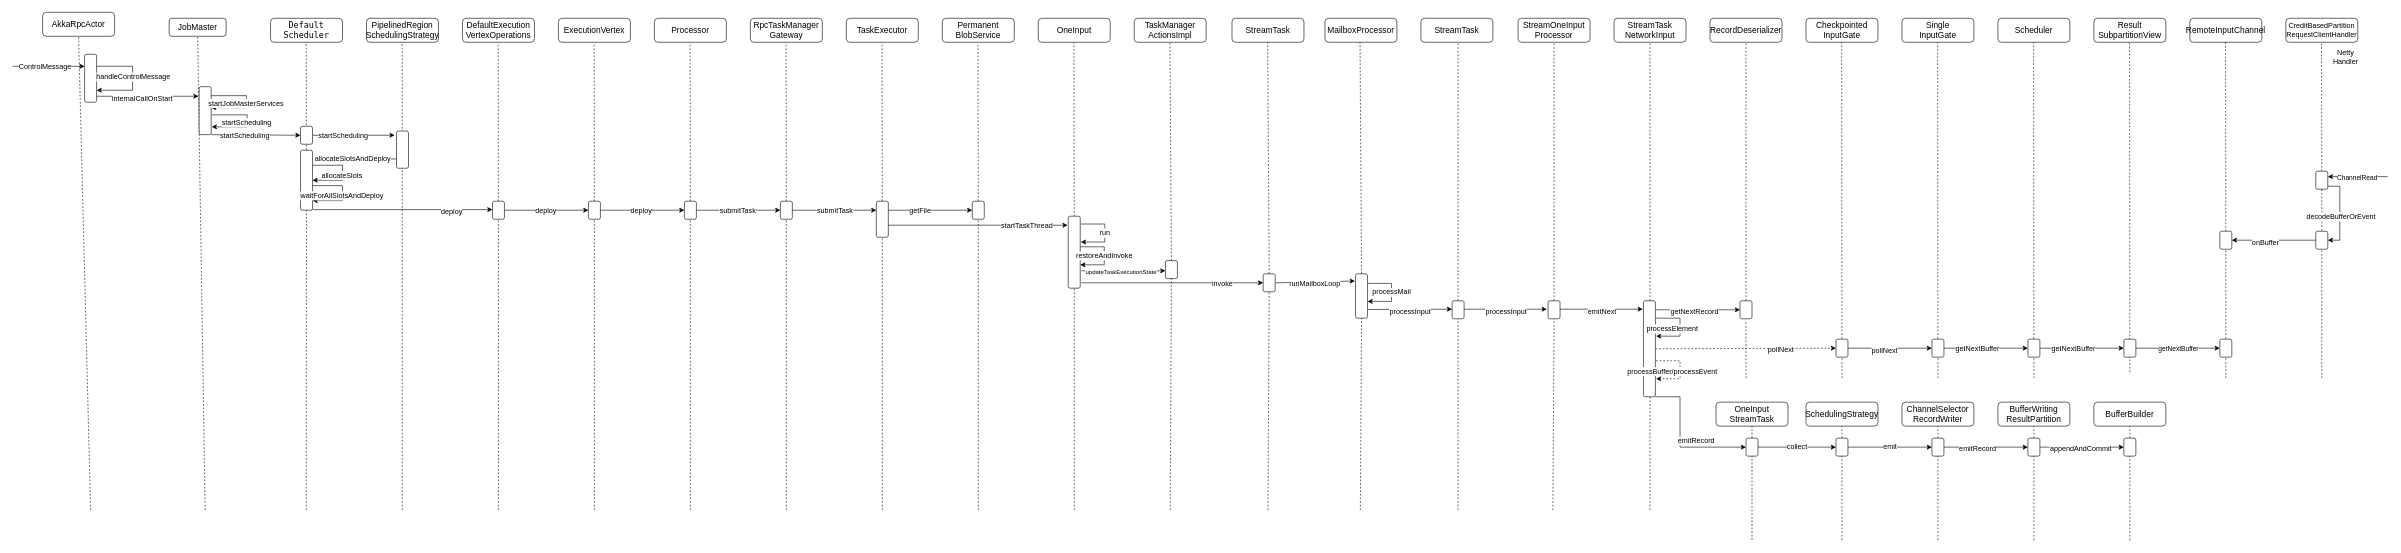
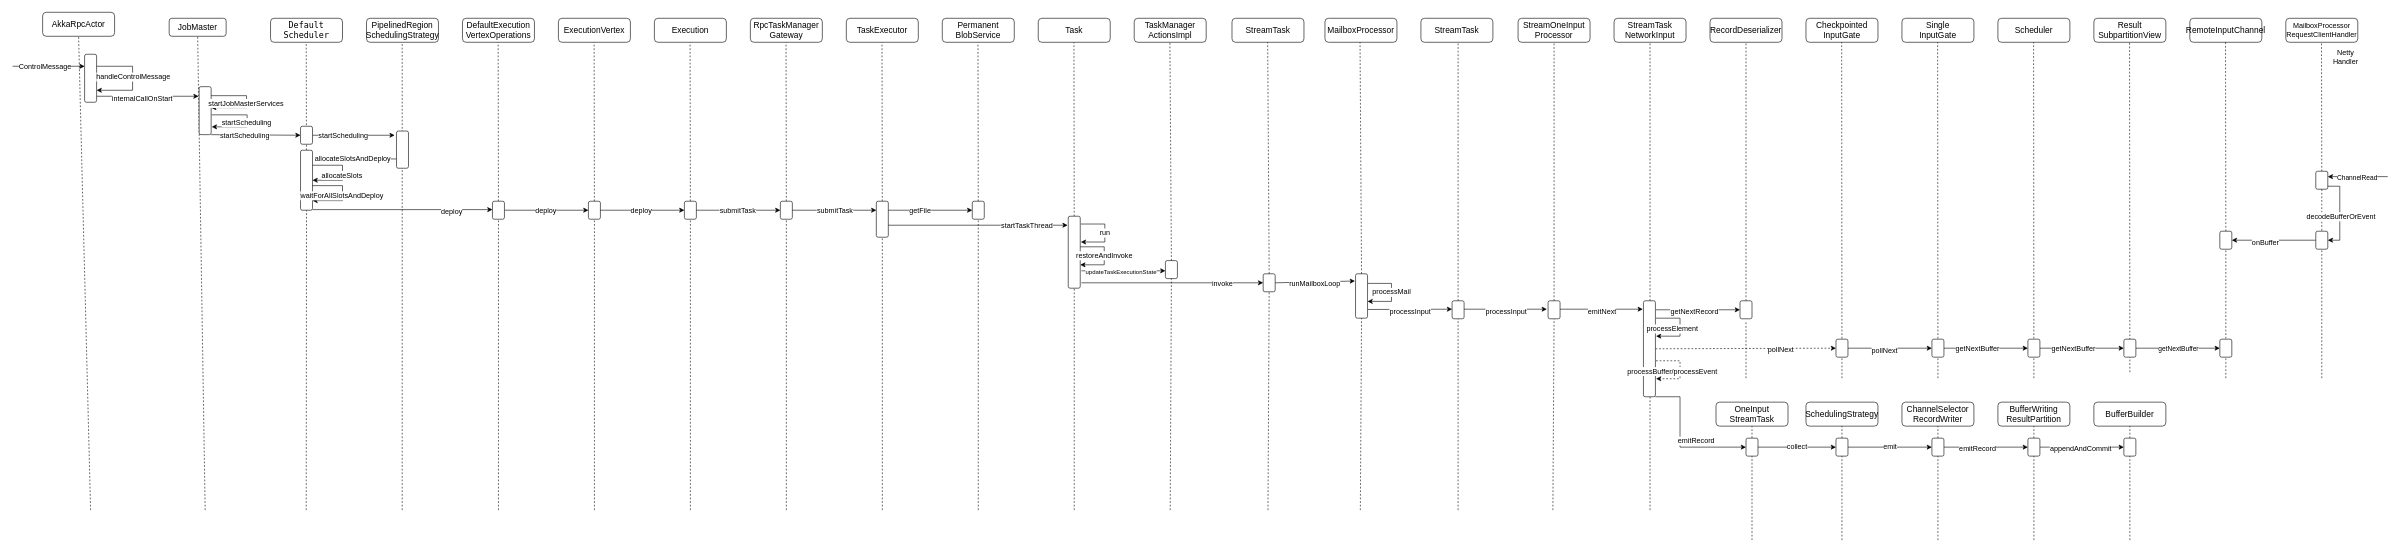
(690, 30) -> (690, 30)
(1074, 30) -> (1074, 30)
(2322, 30) -> (2322, 30)
